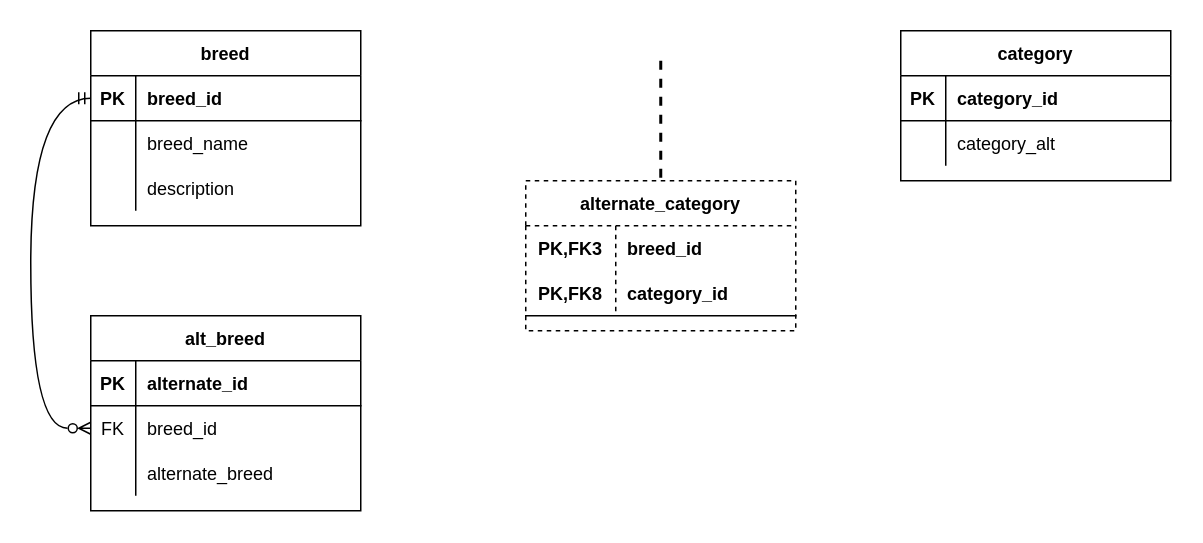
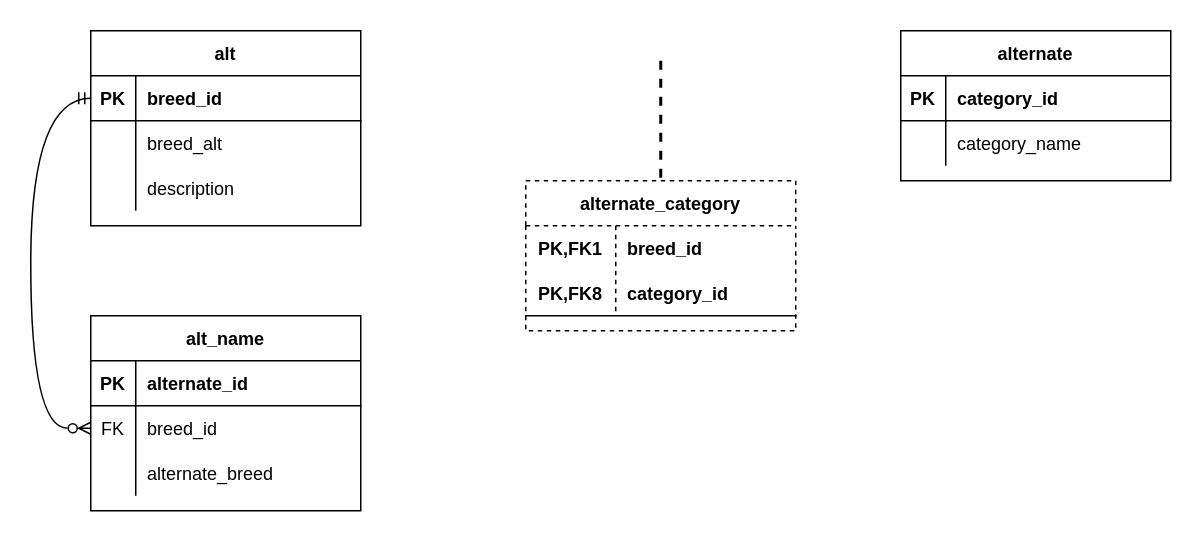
(225, 54) -> (225, 54)
(1035, 54) -> (1035, 54)
(197, 144) -> (190, 144)
(1015, 144) -> (1023, 144)
(570, 249) -> (570, 249)
(225, 339) -> (225, 339)
